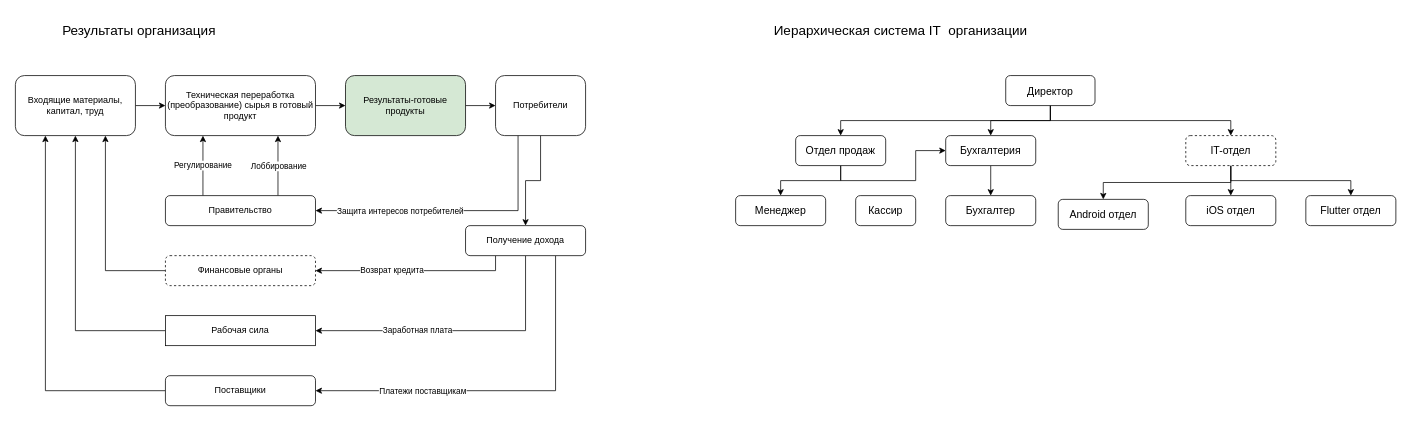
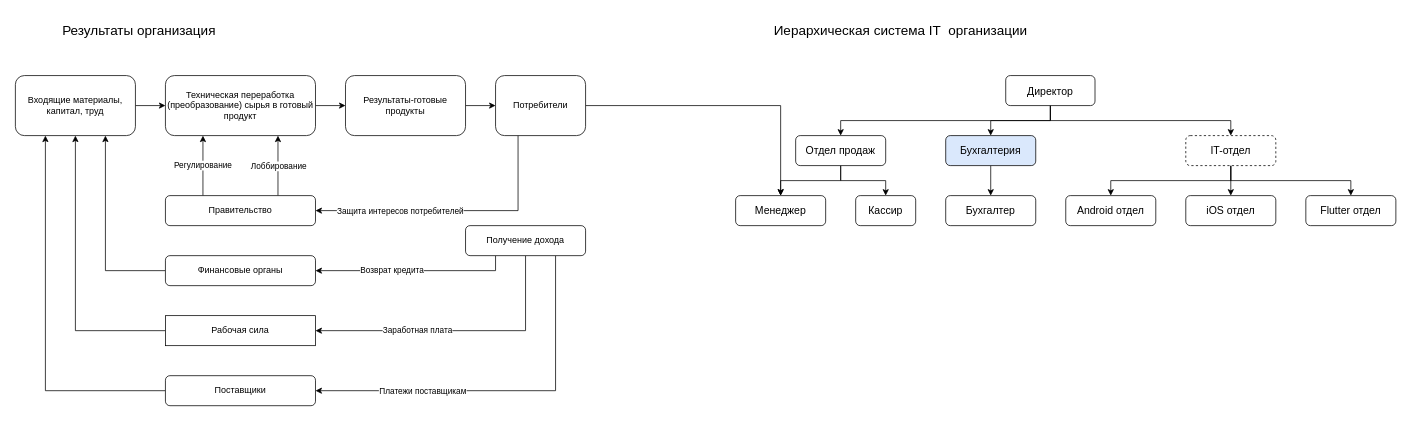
(405, 105) -> (405, 105)
(990, 150) -> (990, 150)
(915, 169) -> (885, 184)
(535, 180) -> (718, 105)
(1103, 214) -> (1110, 210)
(240, 270) -> (240, 270)
